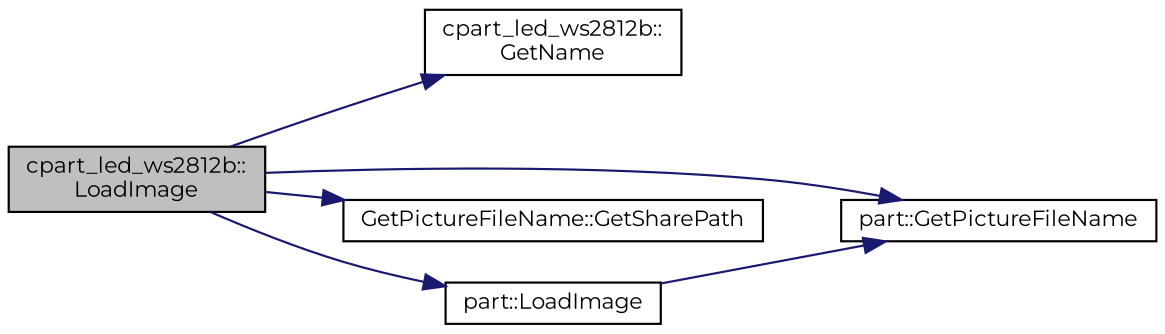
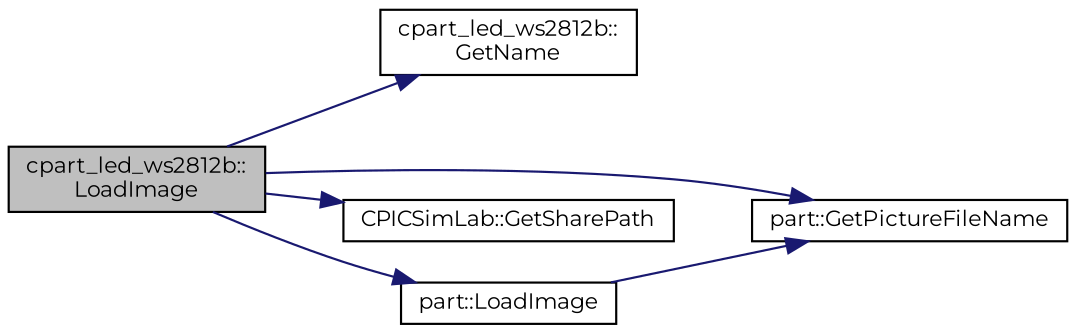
(553, 221) -> (509, 221)
